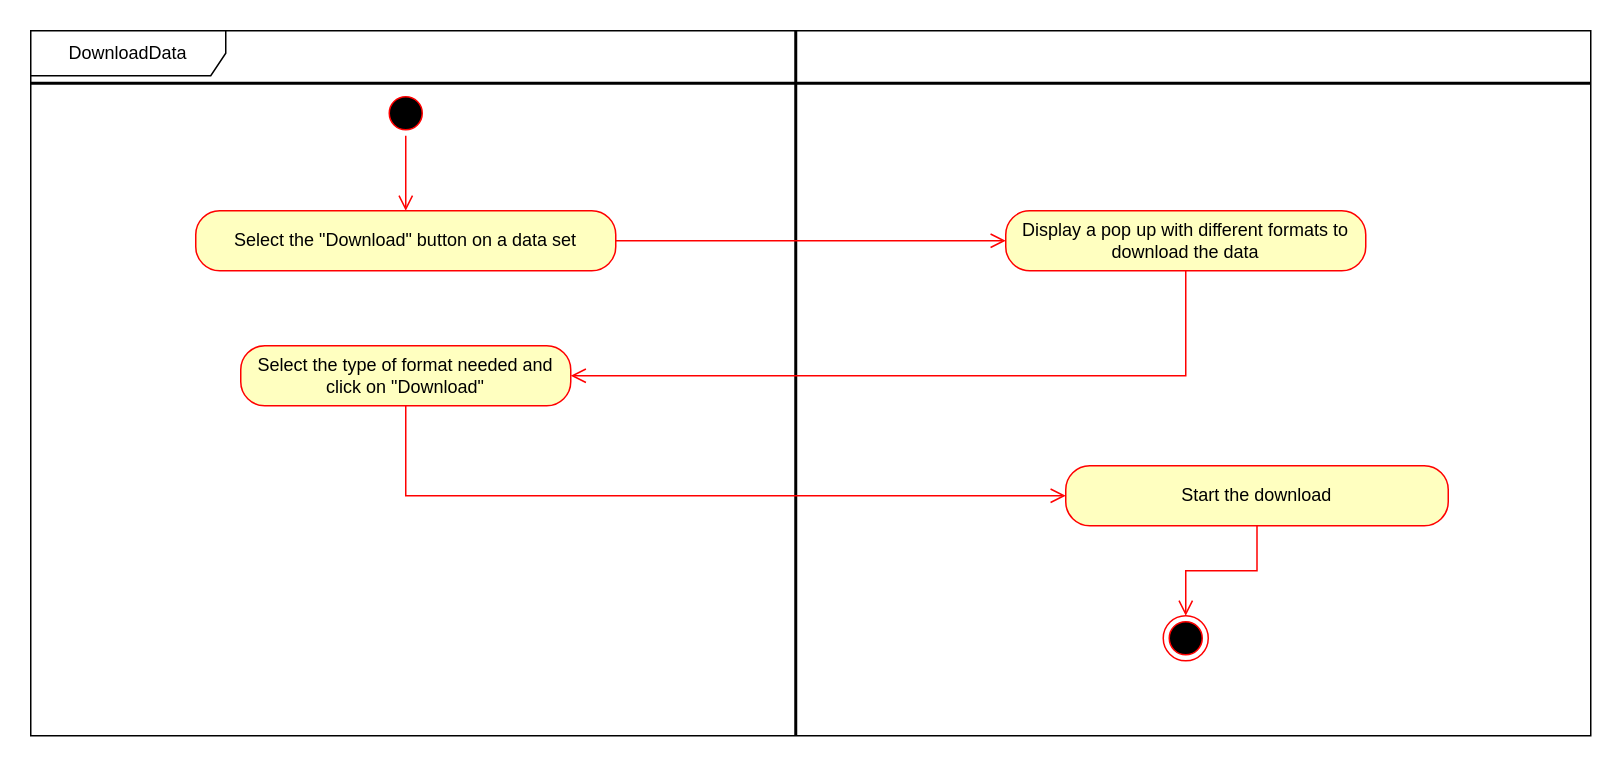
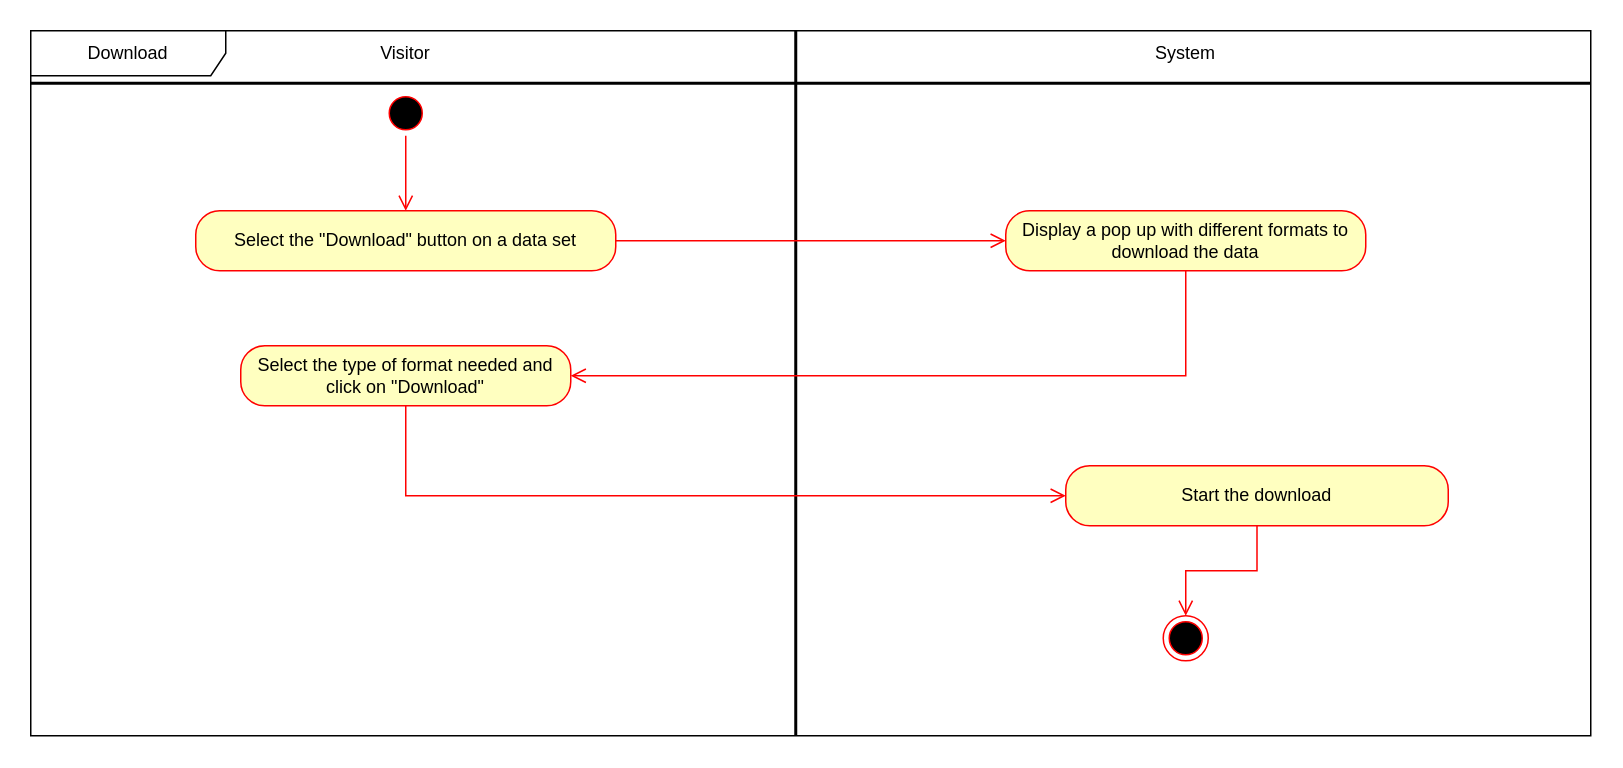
(128, 53) -> (128, 53)
none -> (406, 53)
none -> (1186, 53)
